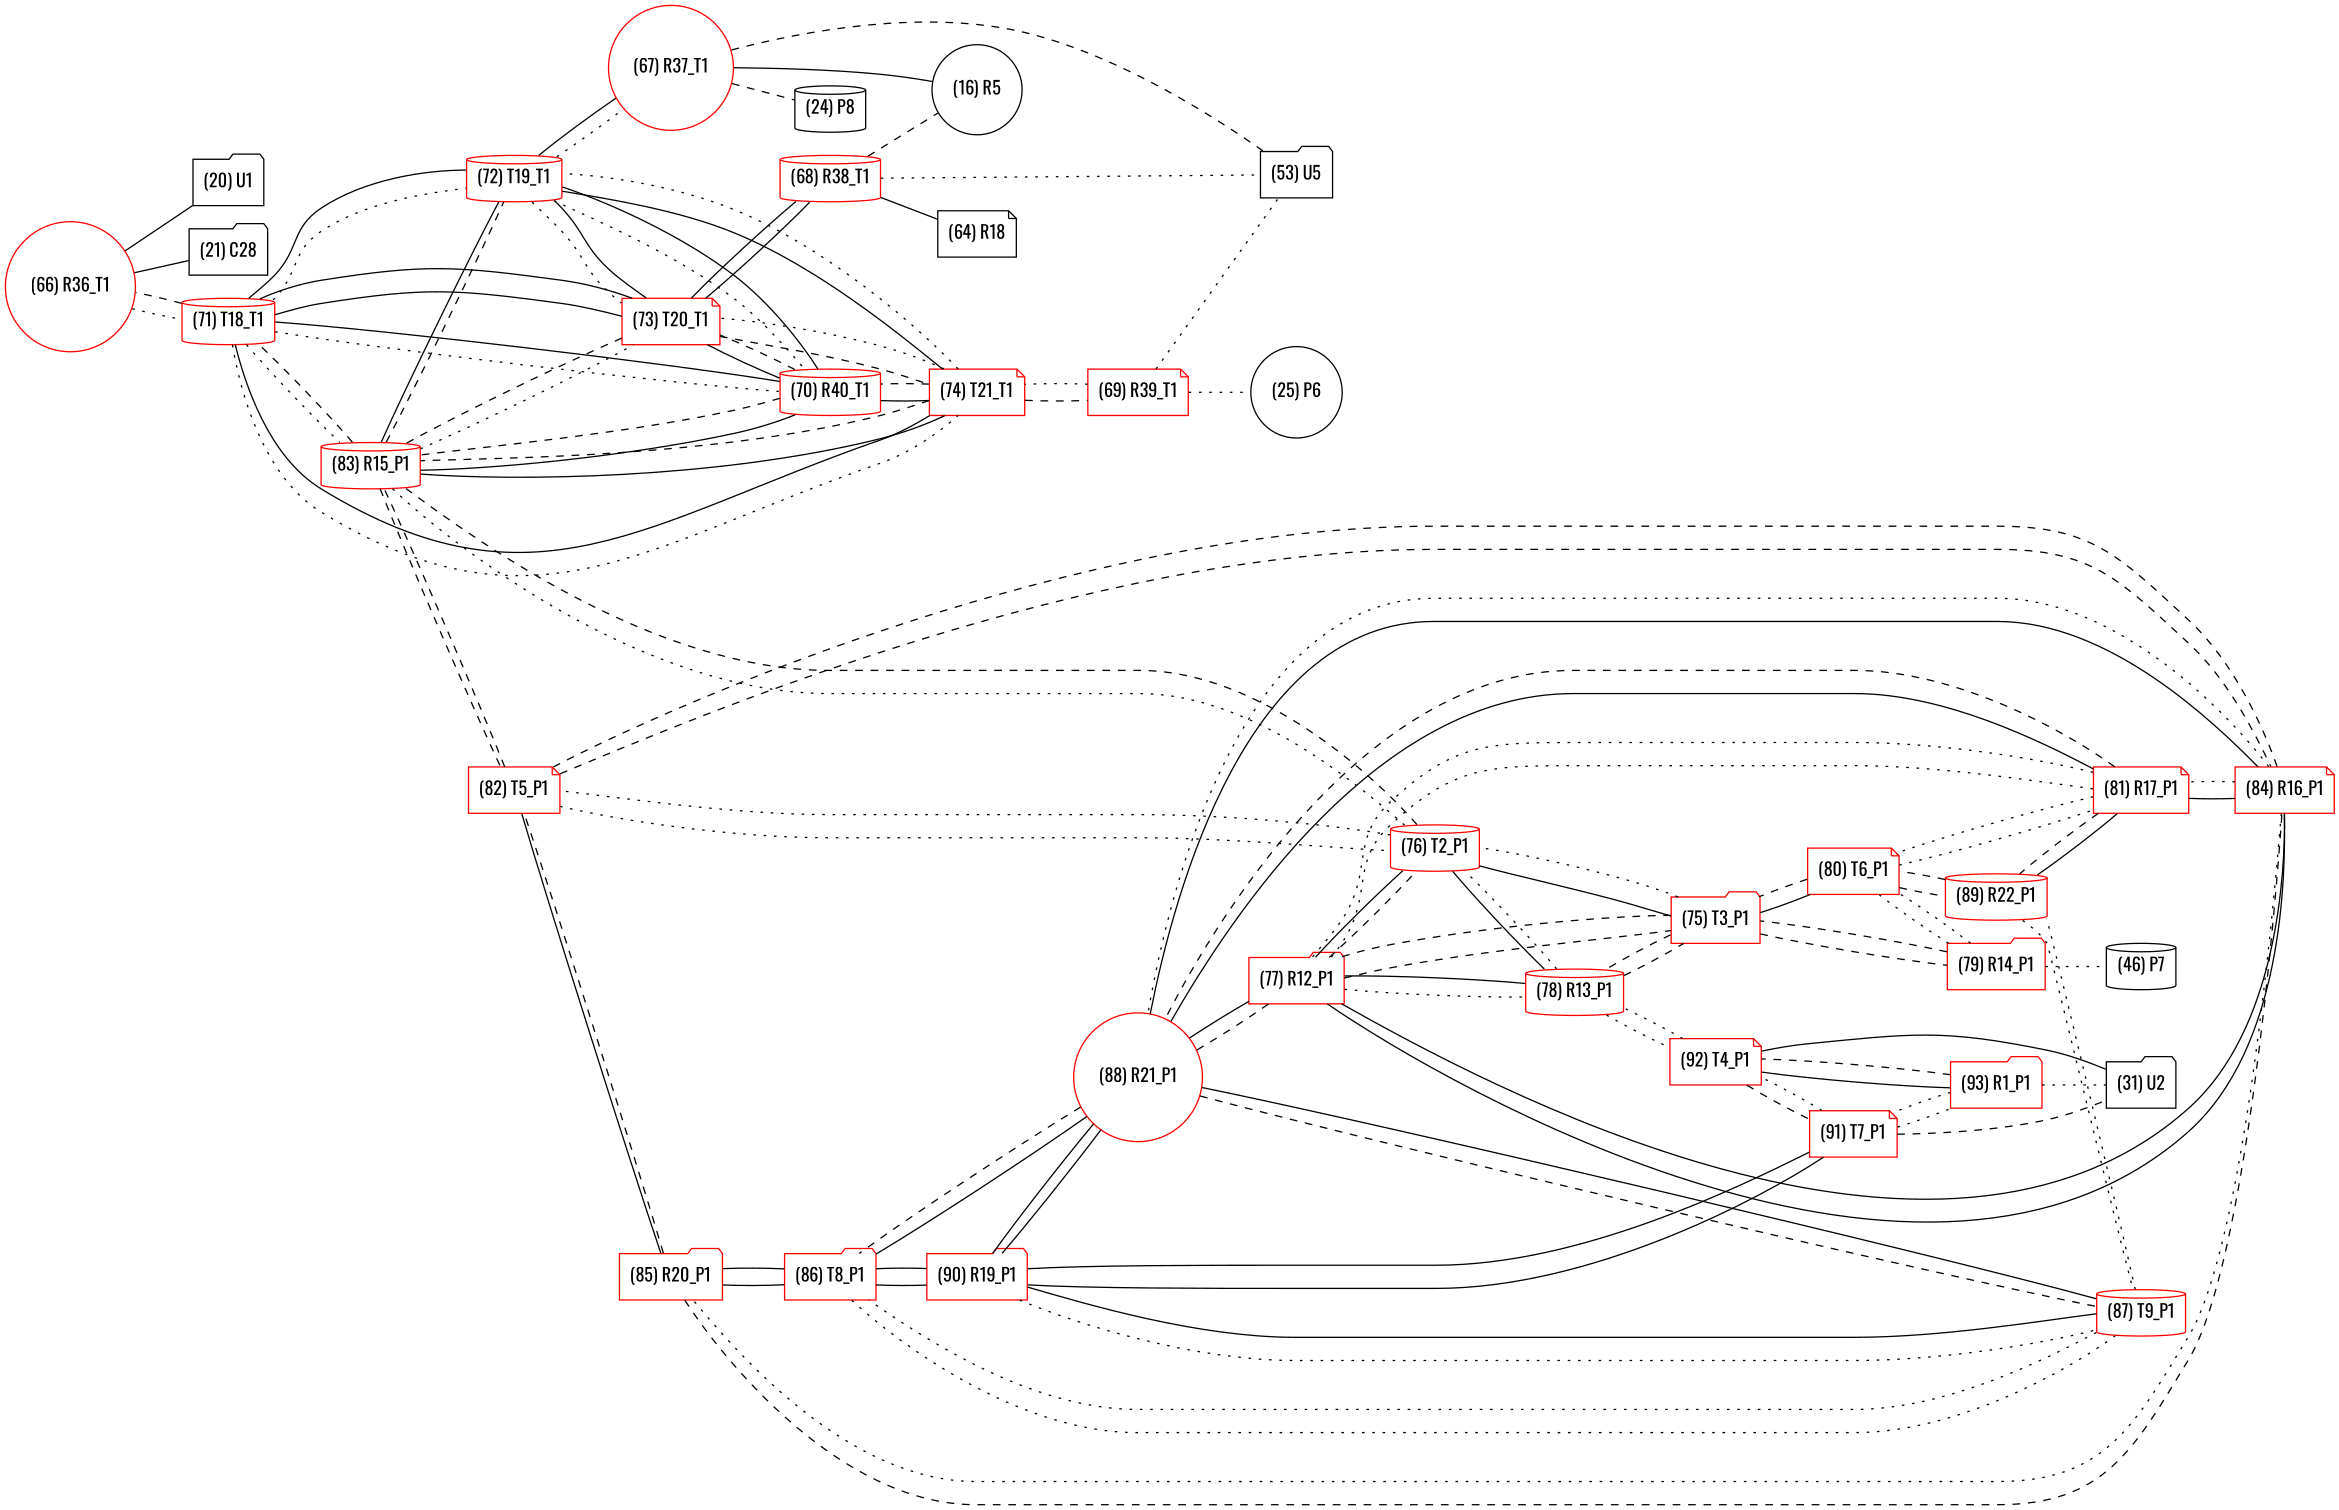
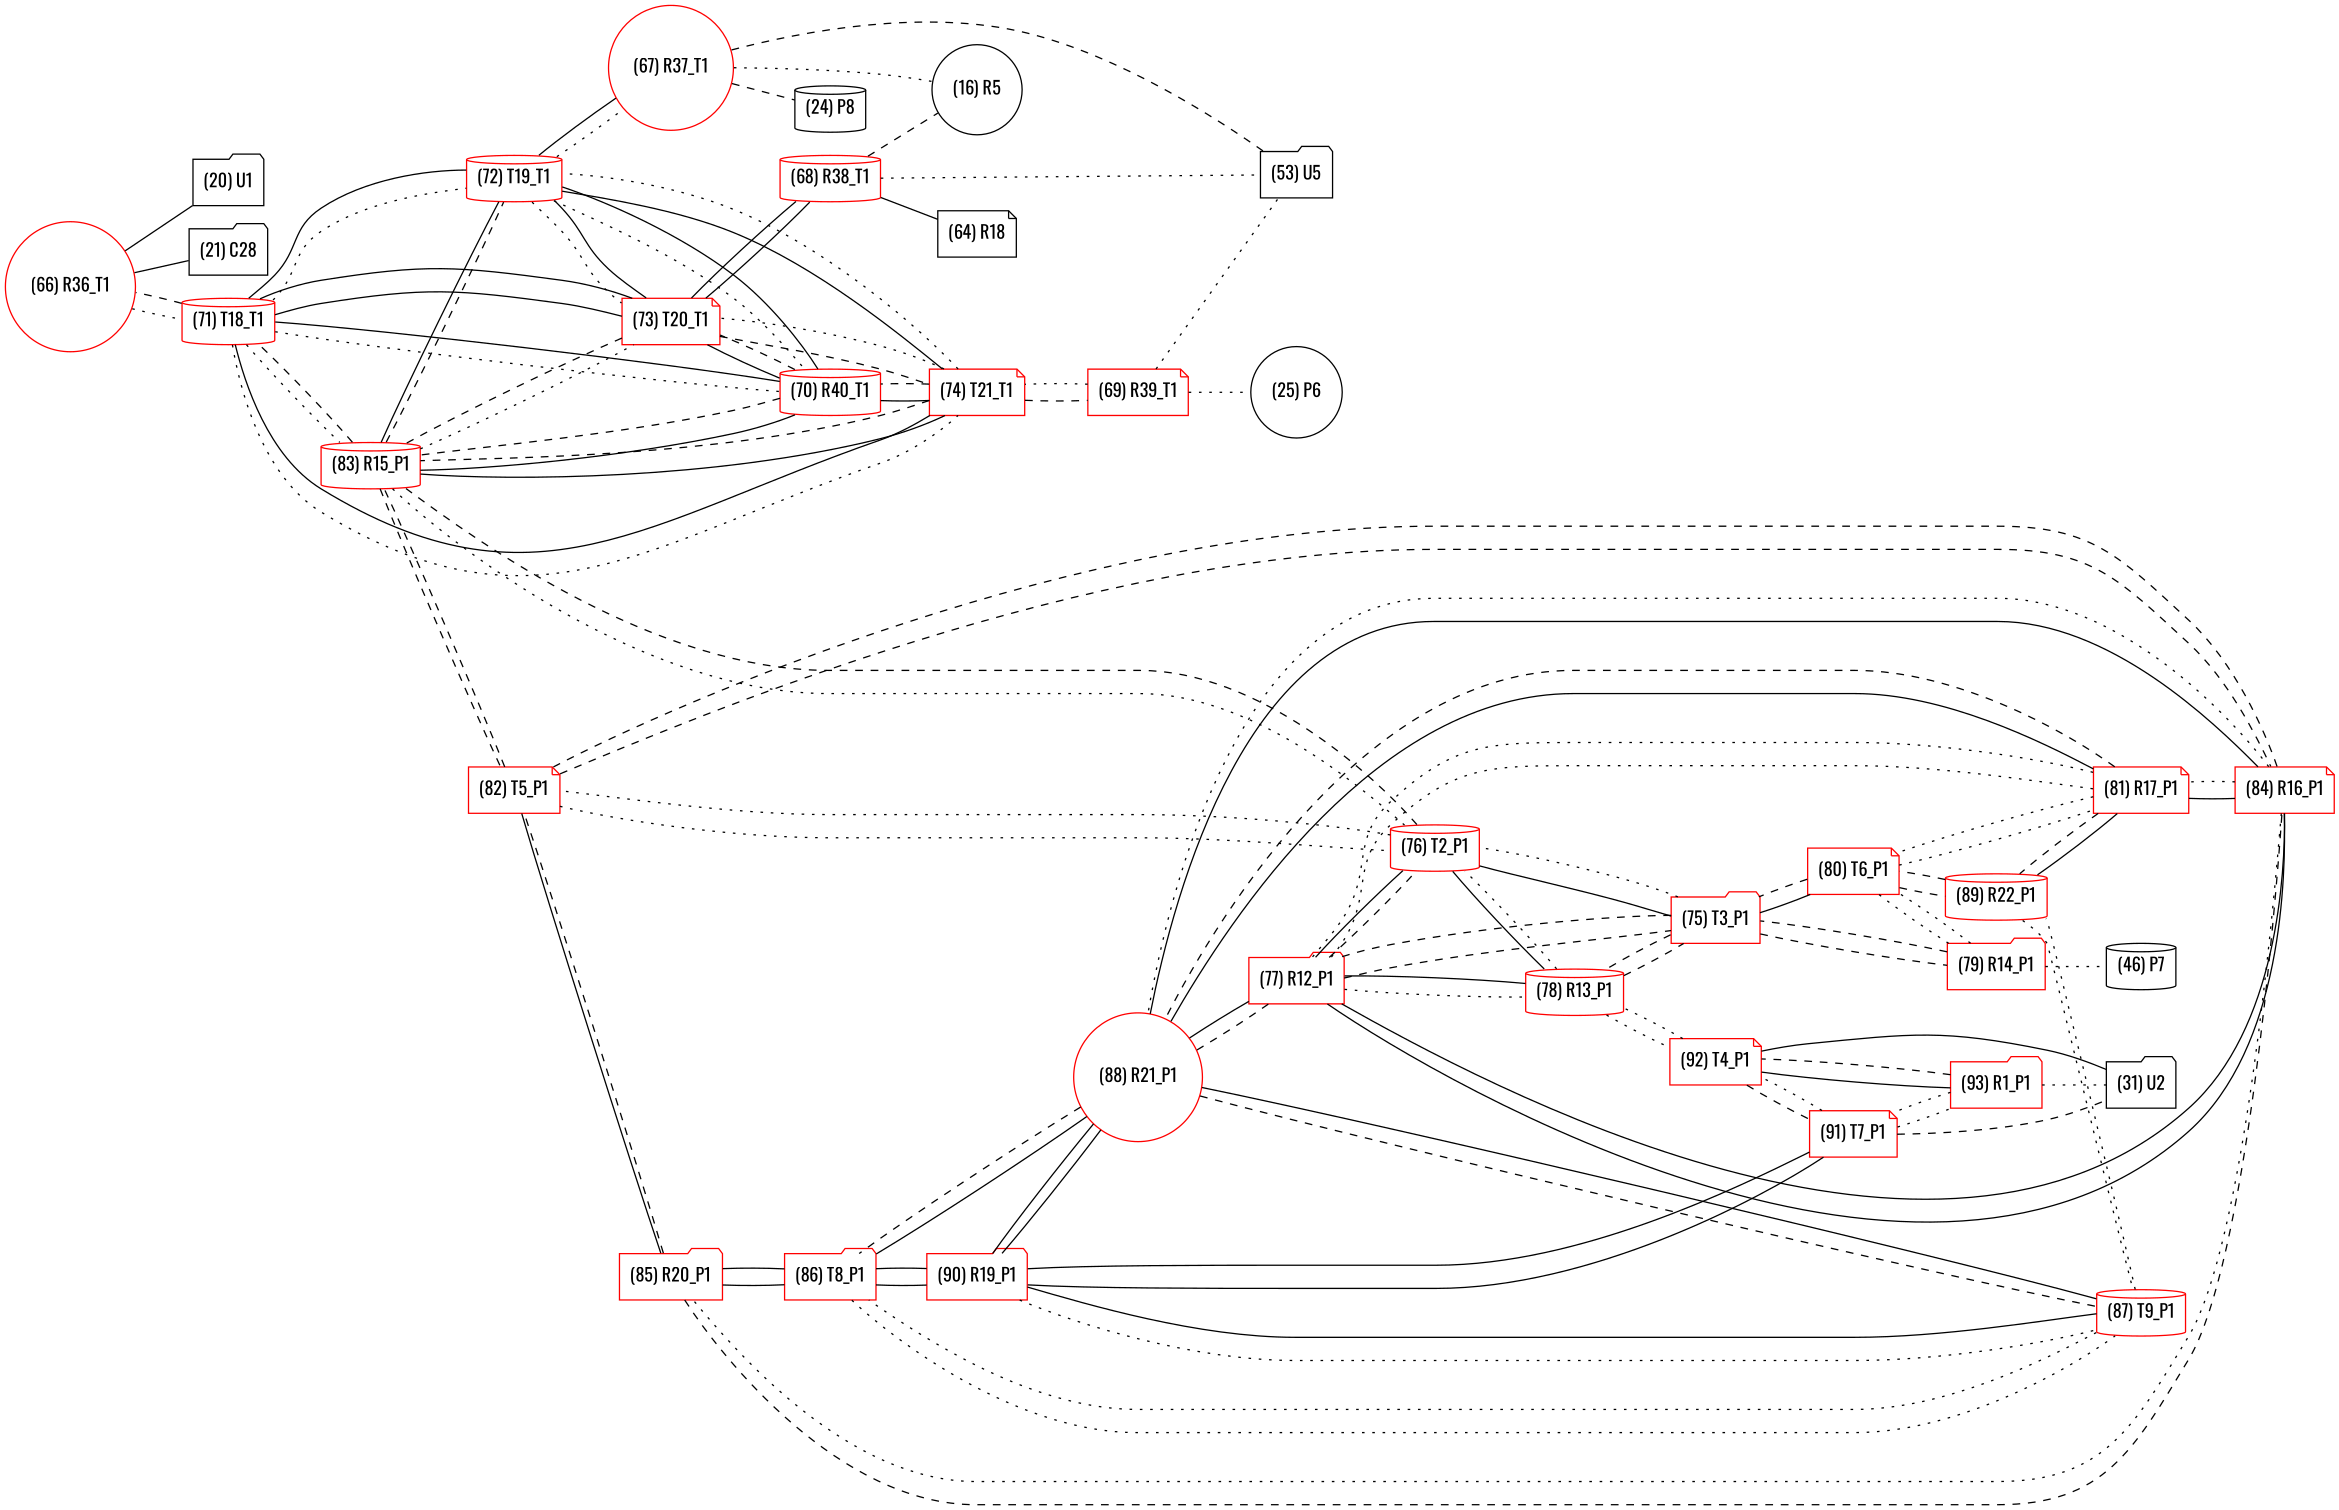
(833, 71) -> (833, 71)
